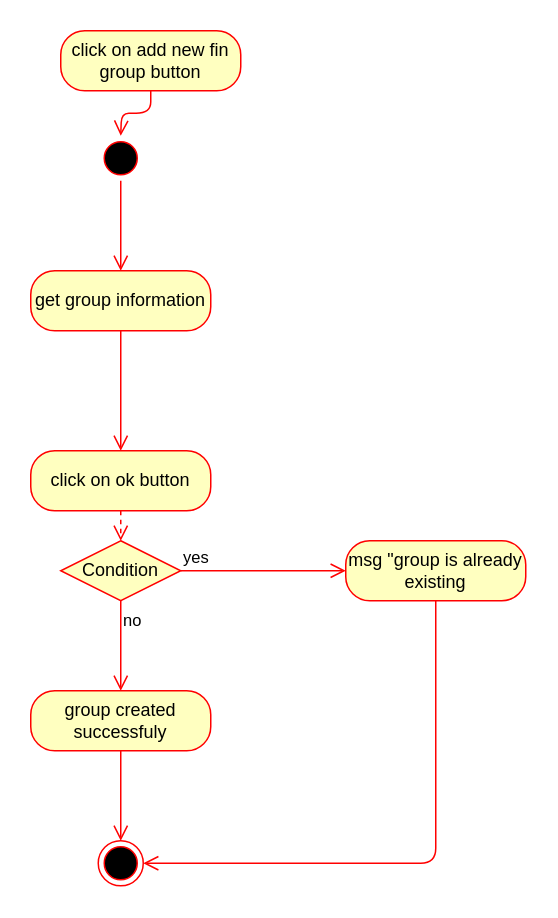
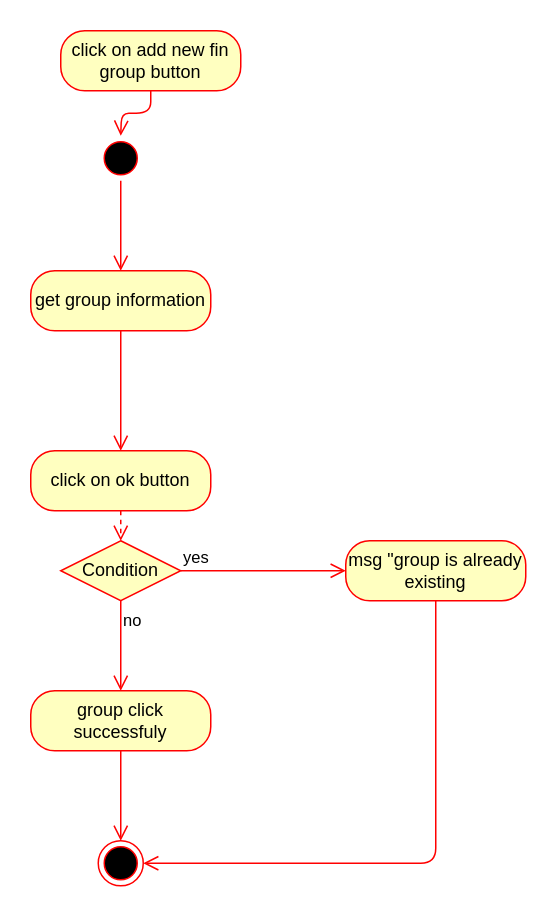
(121, 721) -> (121, 721)
